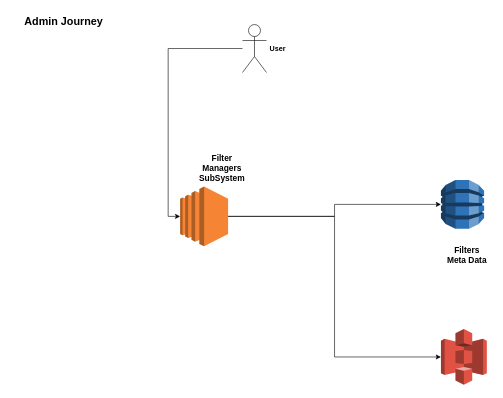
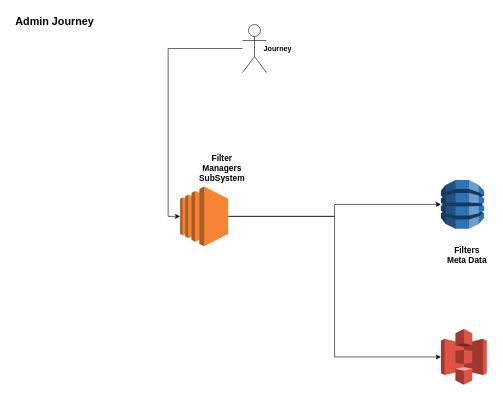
(64, 21) -> (55, 21)
(278, 48) -> (278, 48)
